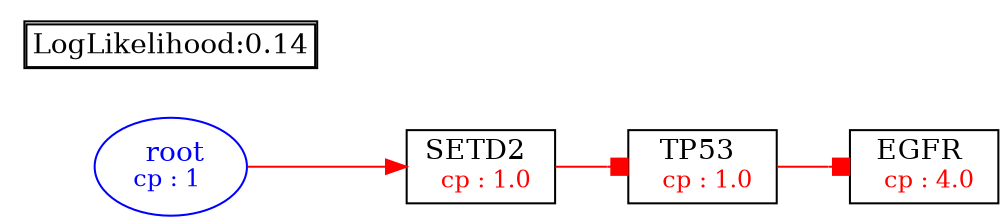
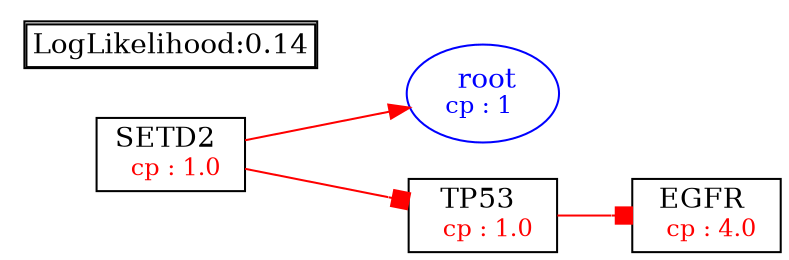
(317, 167) -> (317, 126)
